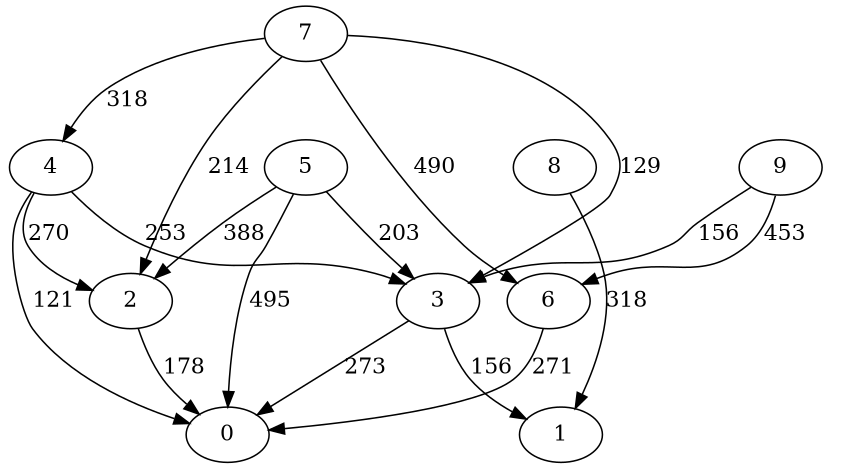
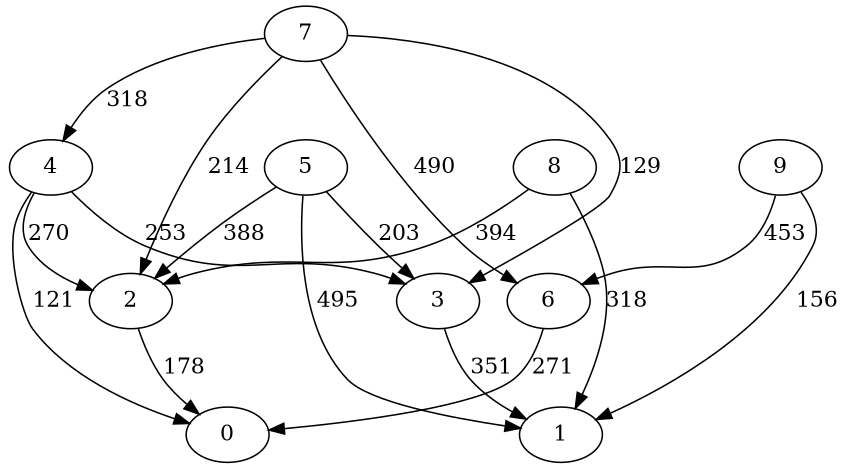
(627, 259) -> (748, 327)
none -> (361, 261)
(245, 287) -> (339, 368)
(340, 364) -> none
(492, 368) -> (492, 368)
